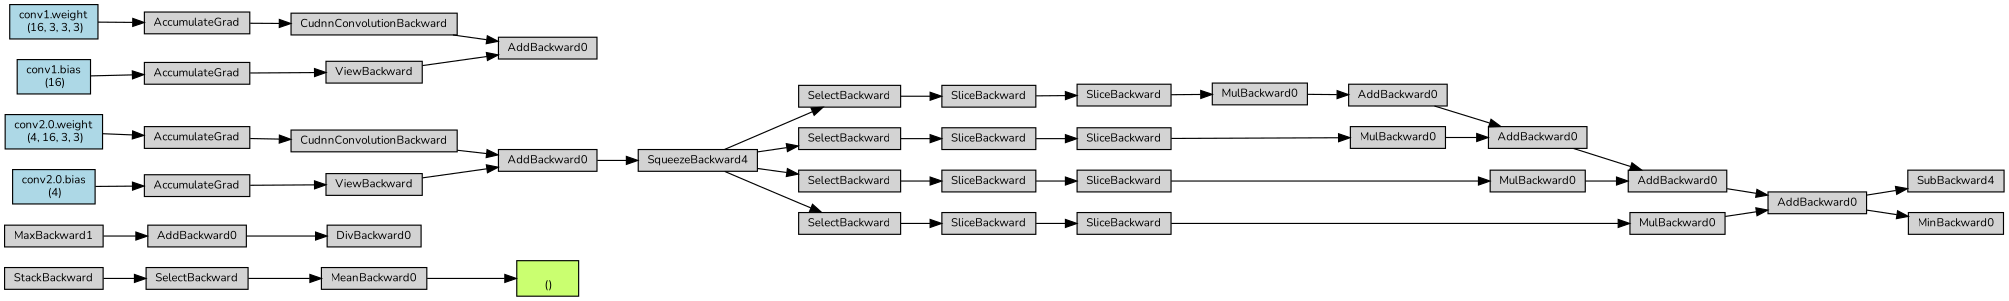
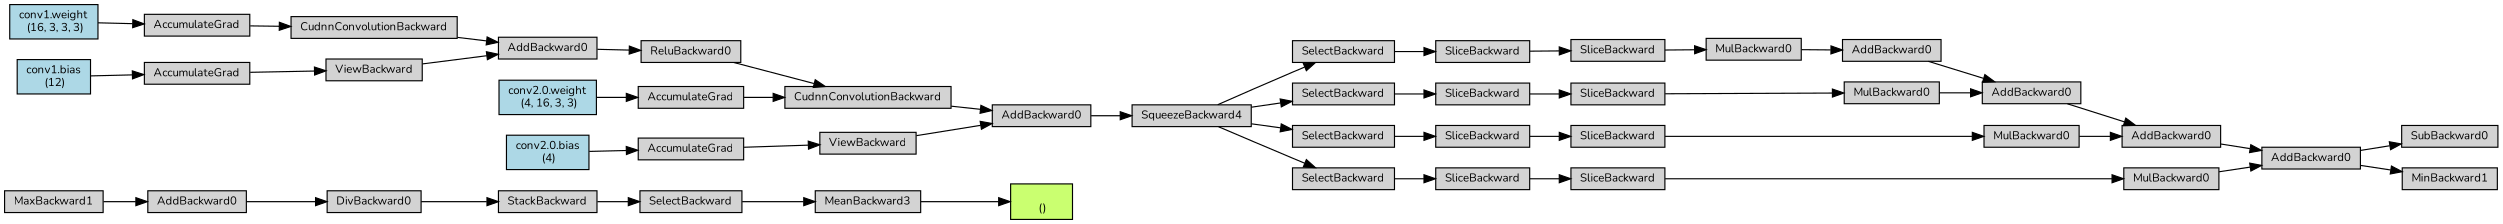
none -> (691, 52)
(54, 77) -> (54, 77)
(1956, 181) -> (2450, 136)
none -> (454, 202)
(1956, 223) -> (2450, 179)
(374, 278) -> (868, 202)
